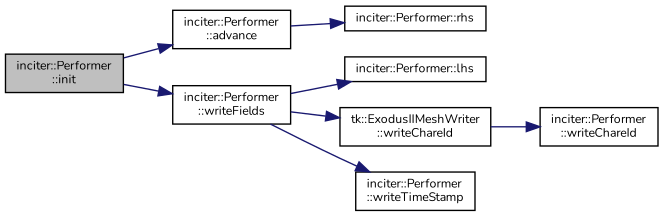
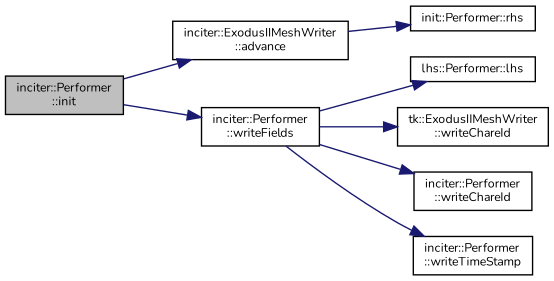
(415, 19) -> (473, 19)
(232, 29) -> (260, 40)
(415, 69) -> (473, 69)
(508, 127) -> (360, 157)
